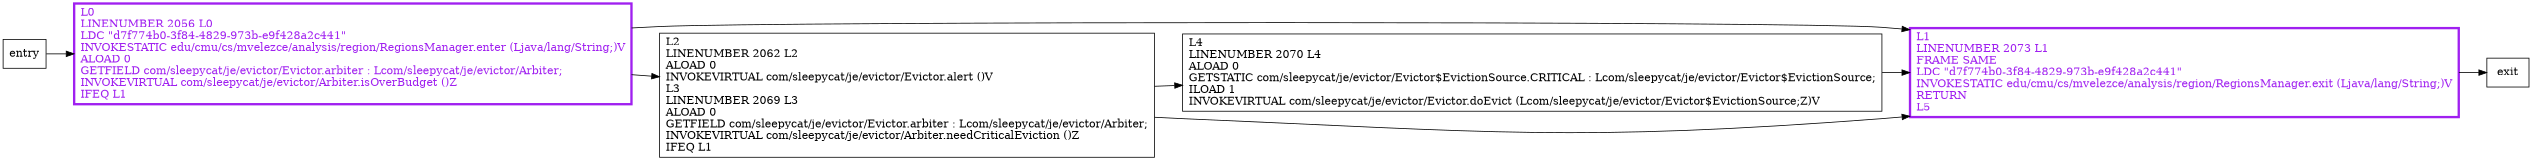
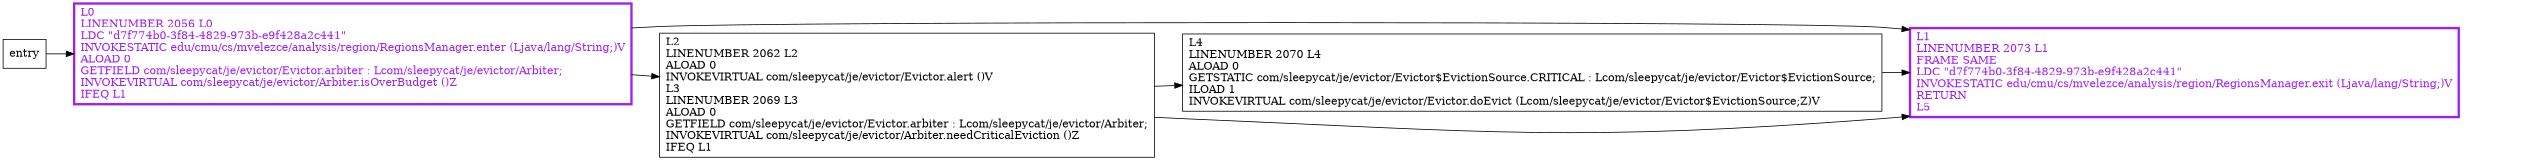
(2508, 73) -> none
